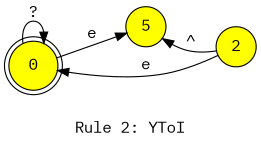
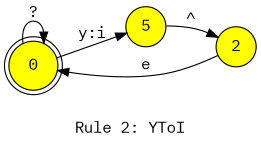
(92, 34) -> (92, 34)
(194, 52) -> (187, 27)
